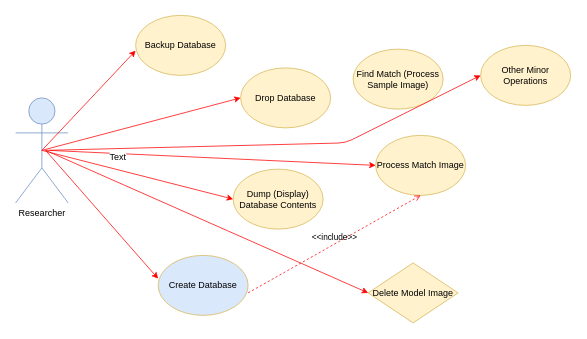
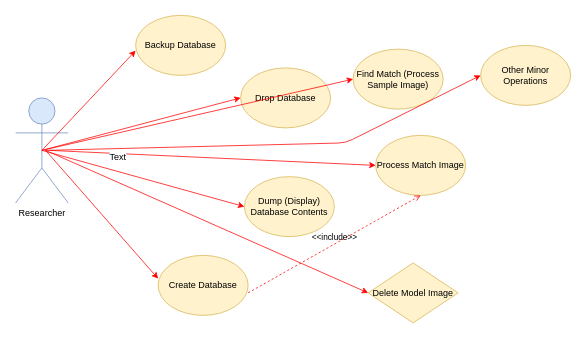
none -> (205, 113)
(278, 199) -> (289, 207)
(203, 285) -> (203, 285)
